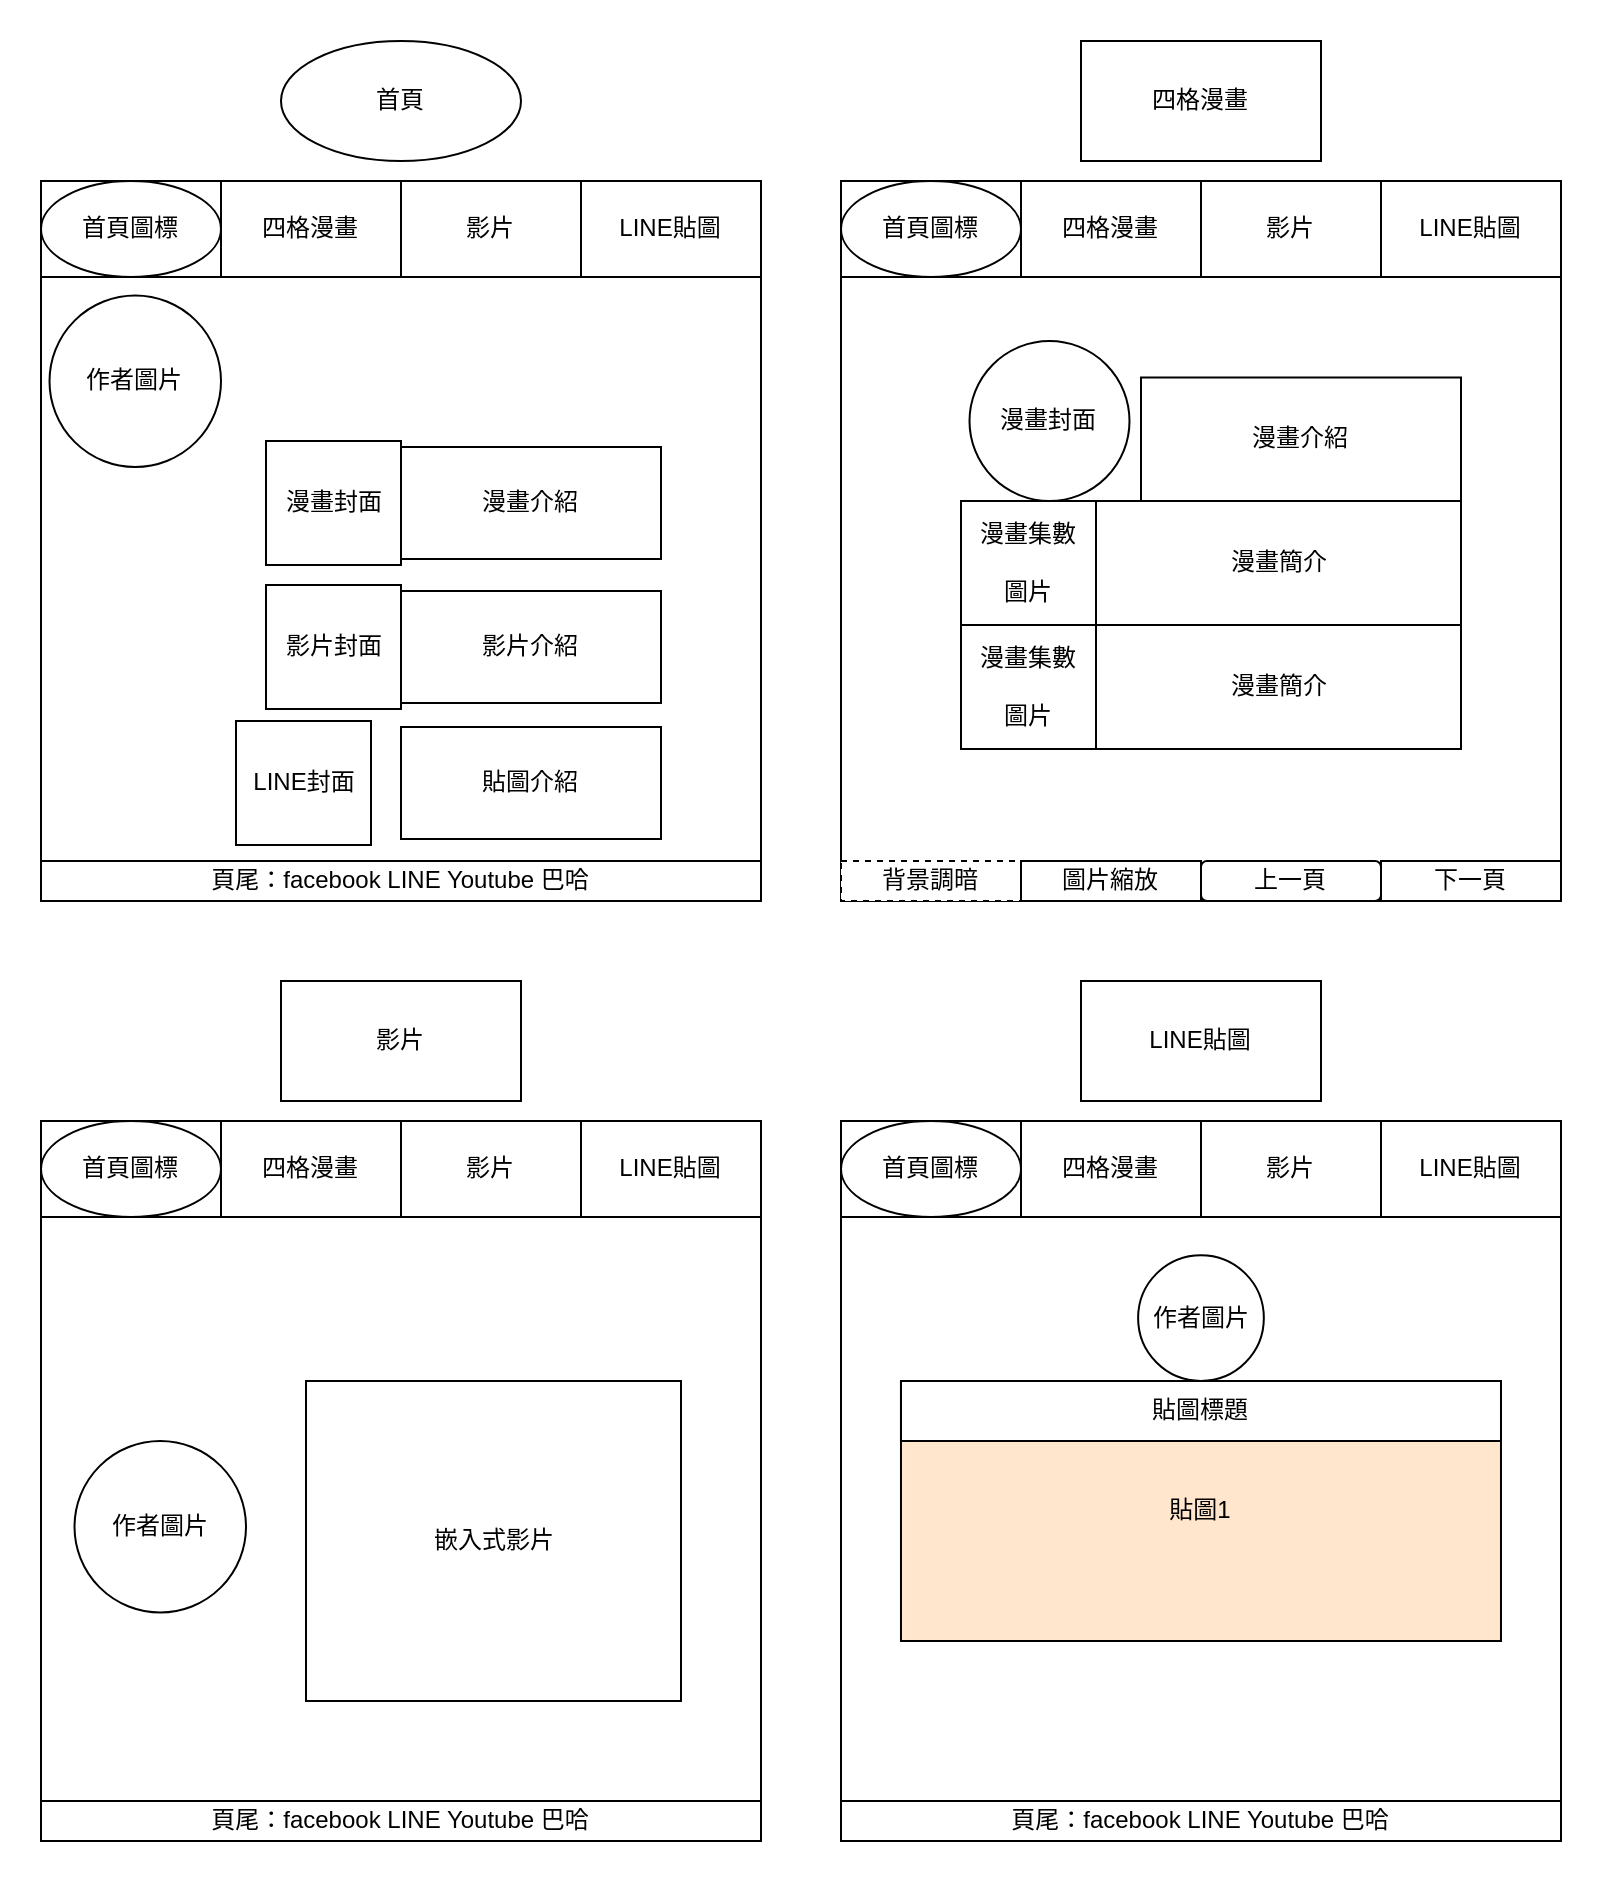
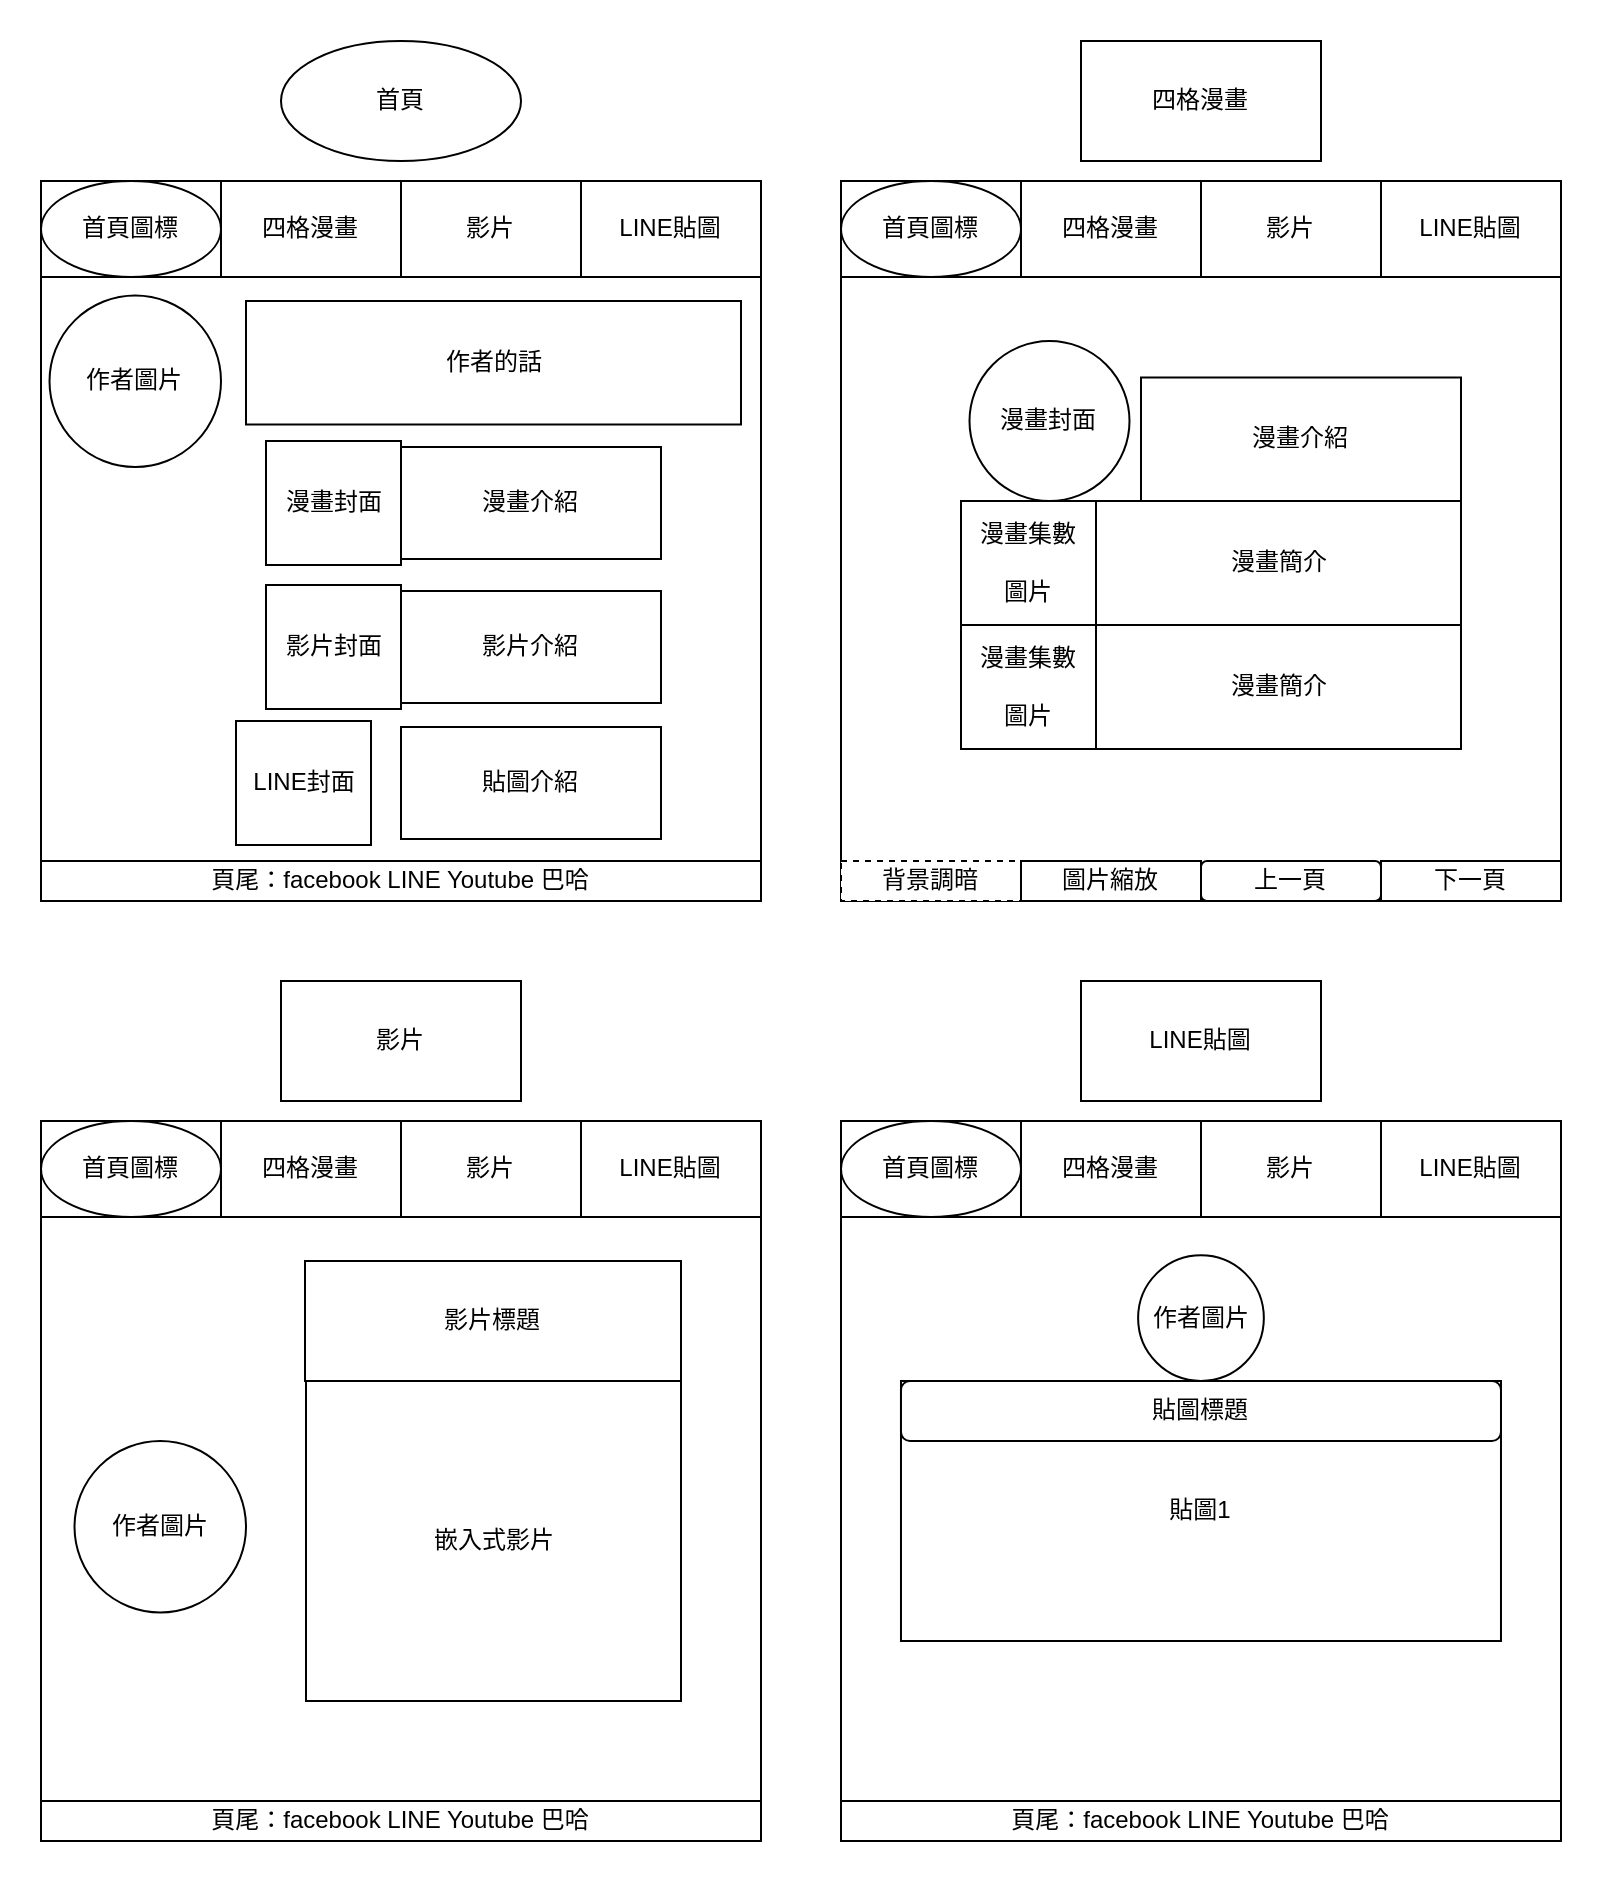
none -> (494, 363)
none -> (493, 1321)
(1201, 1411) -> (1201, 1411)
(1201, 1511) -> (1201, 1511)
